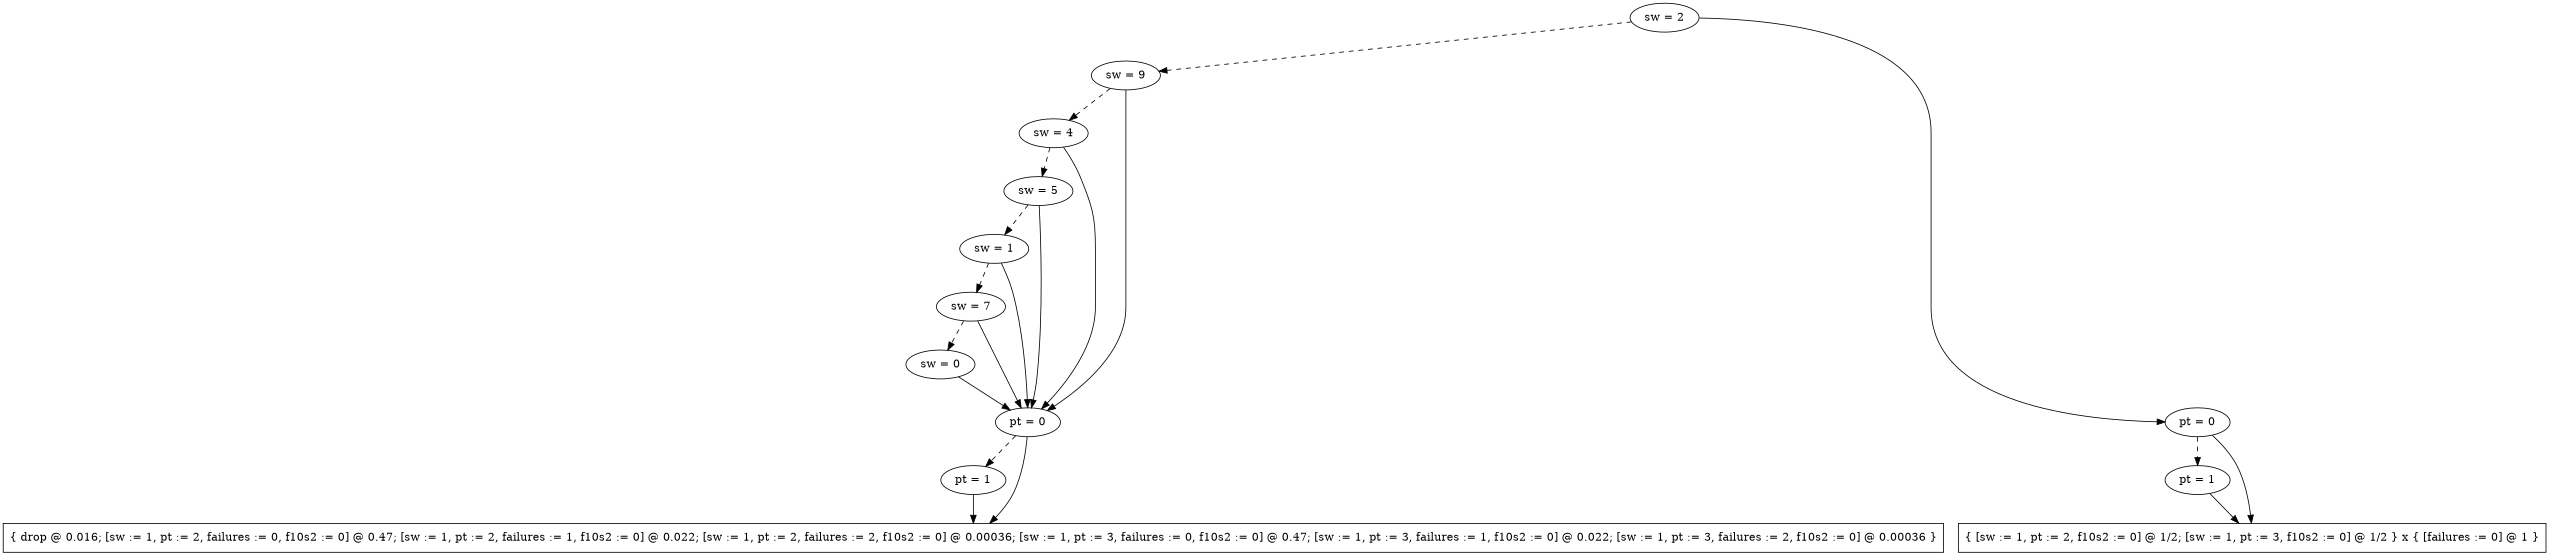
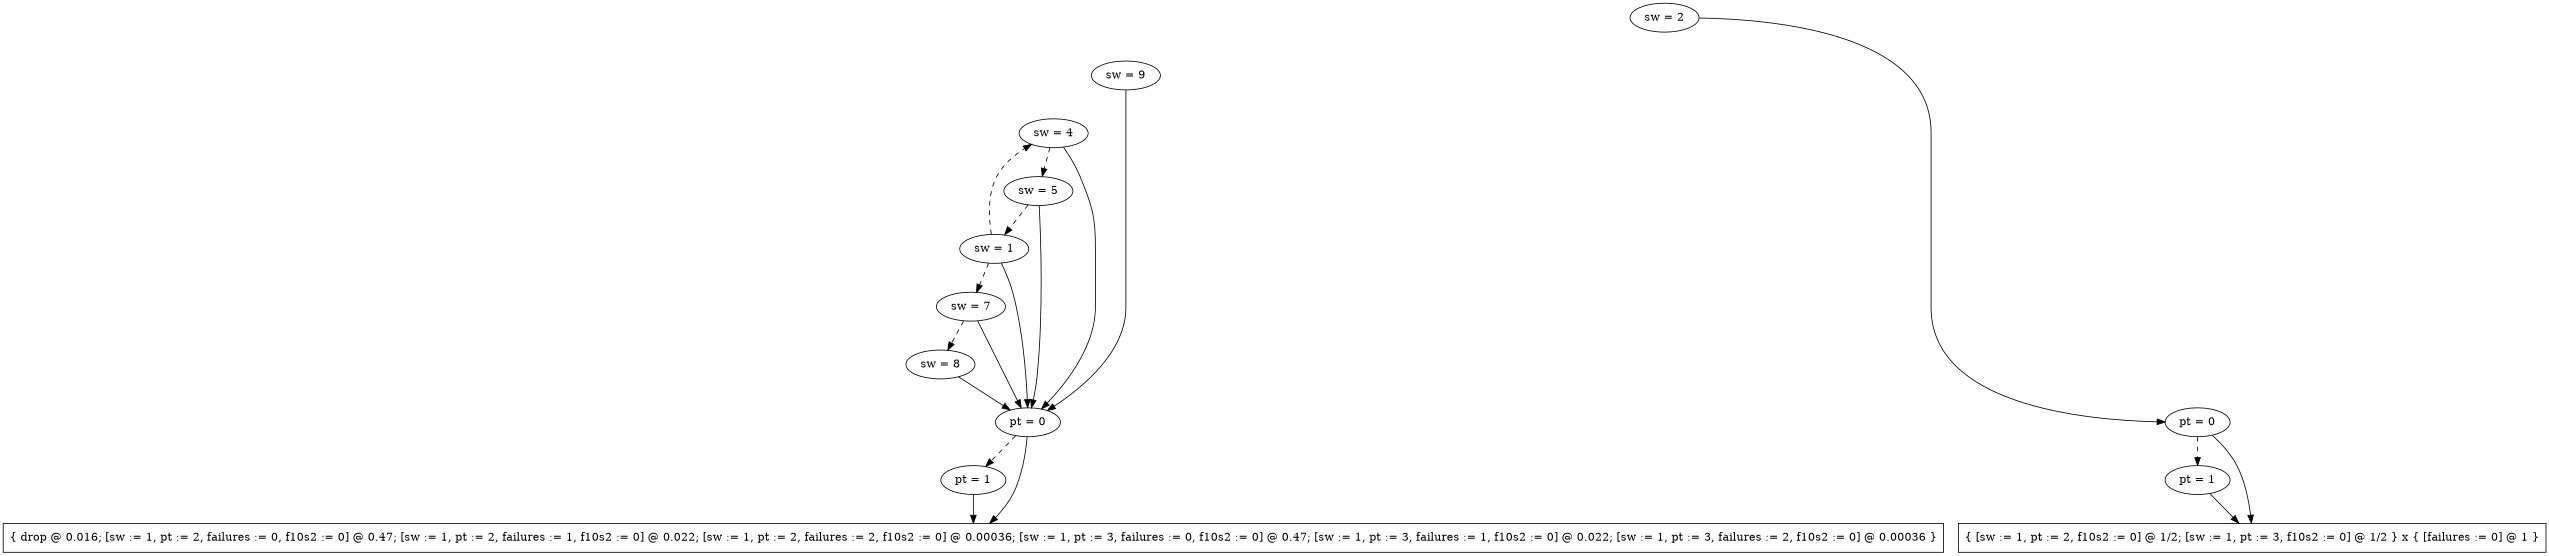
(1399, 46) -> none
(1093, 102) -> (993, 185)
(940, 364) -> (940, 364)
